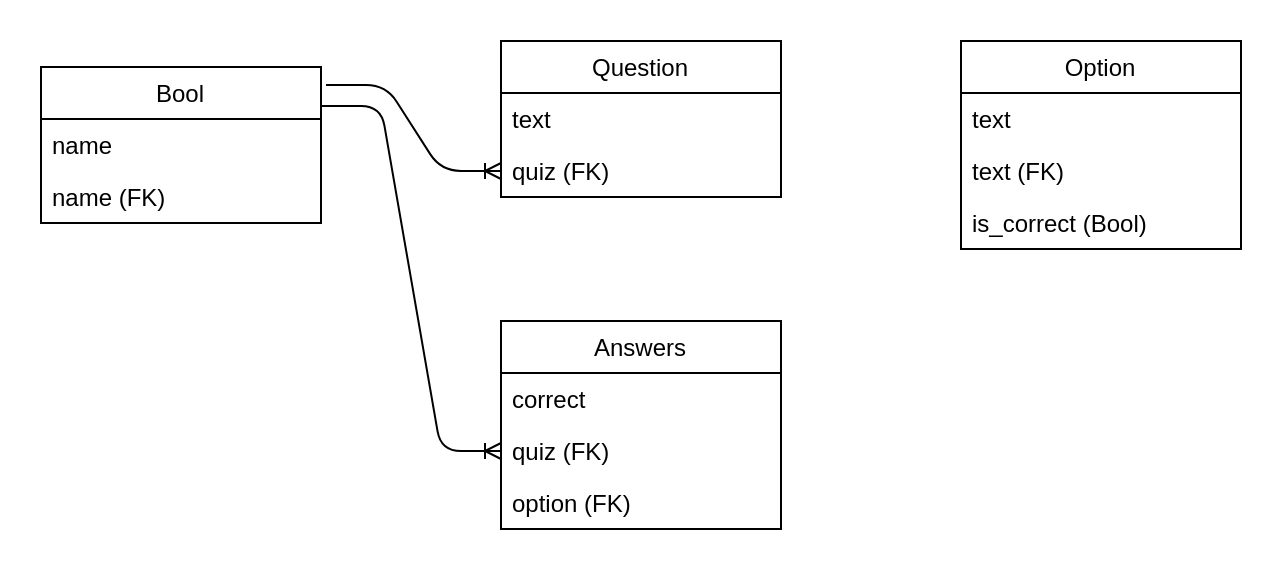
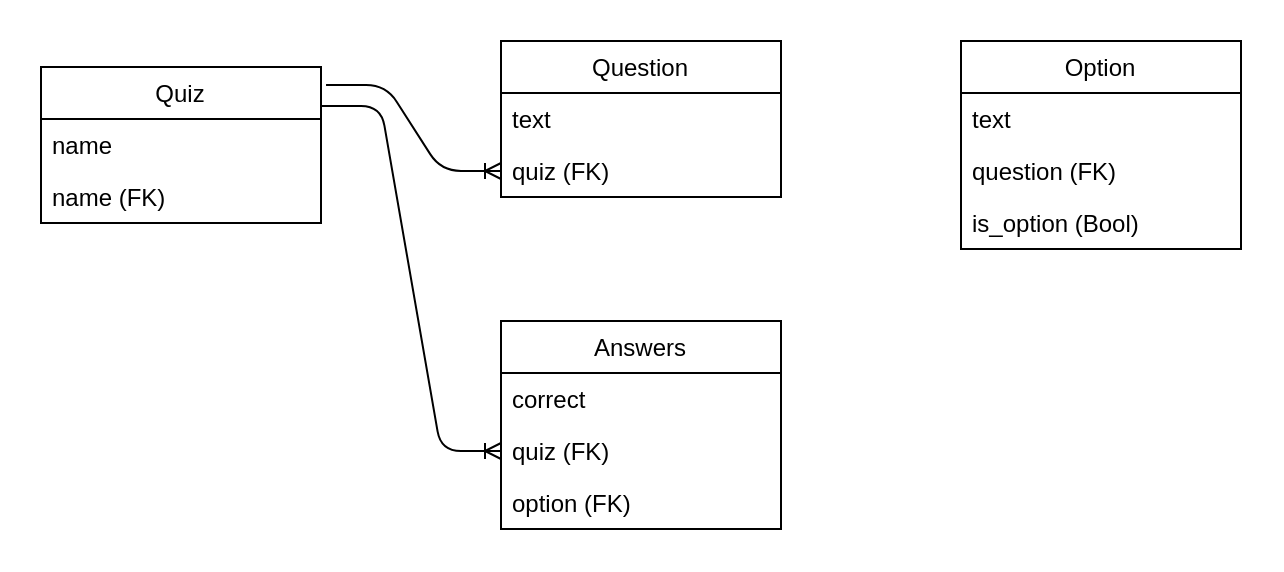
(180, 94) -> (180, 94)
(1029, 172) -> (1053, 172)
(1077, 224) -> (1067, 224)
